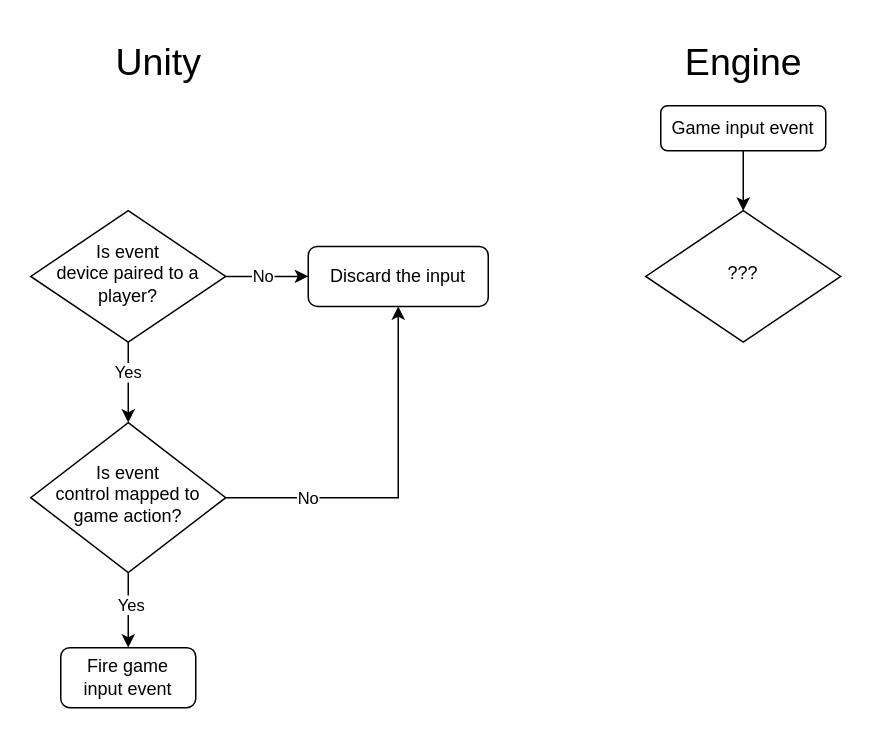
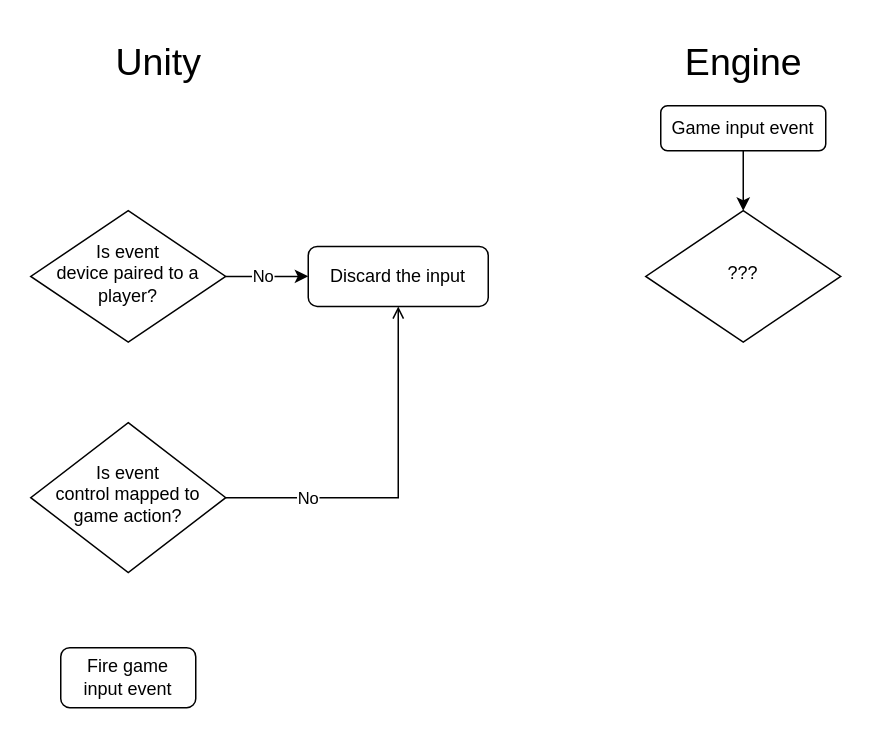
(398, 318) -> (398, 315)
(128, 377) -> none
(128, 605) -> none
